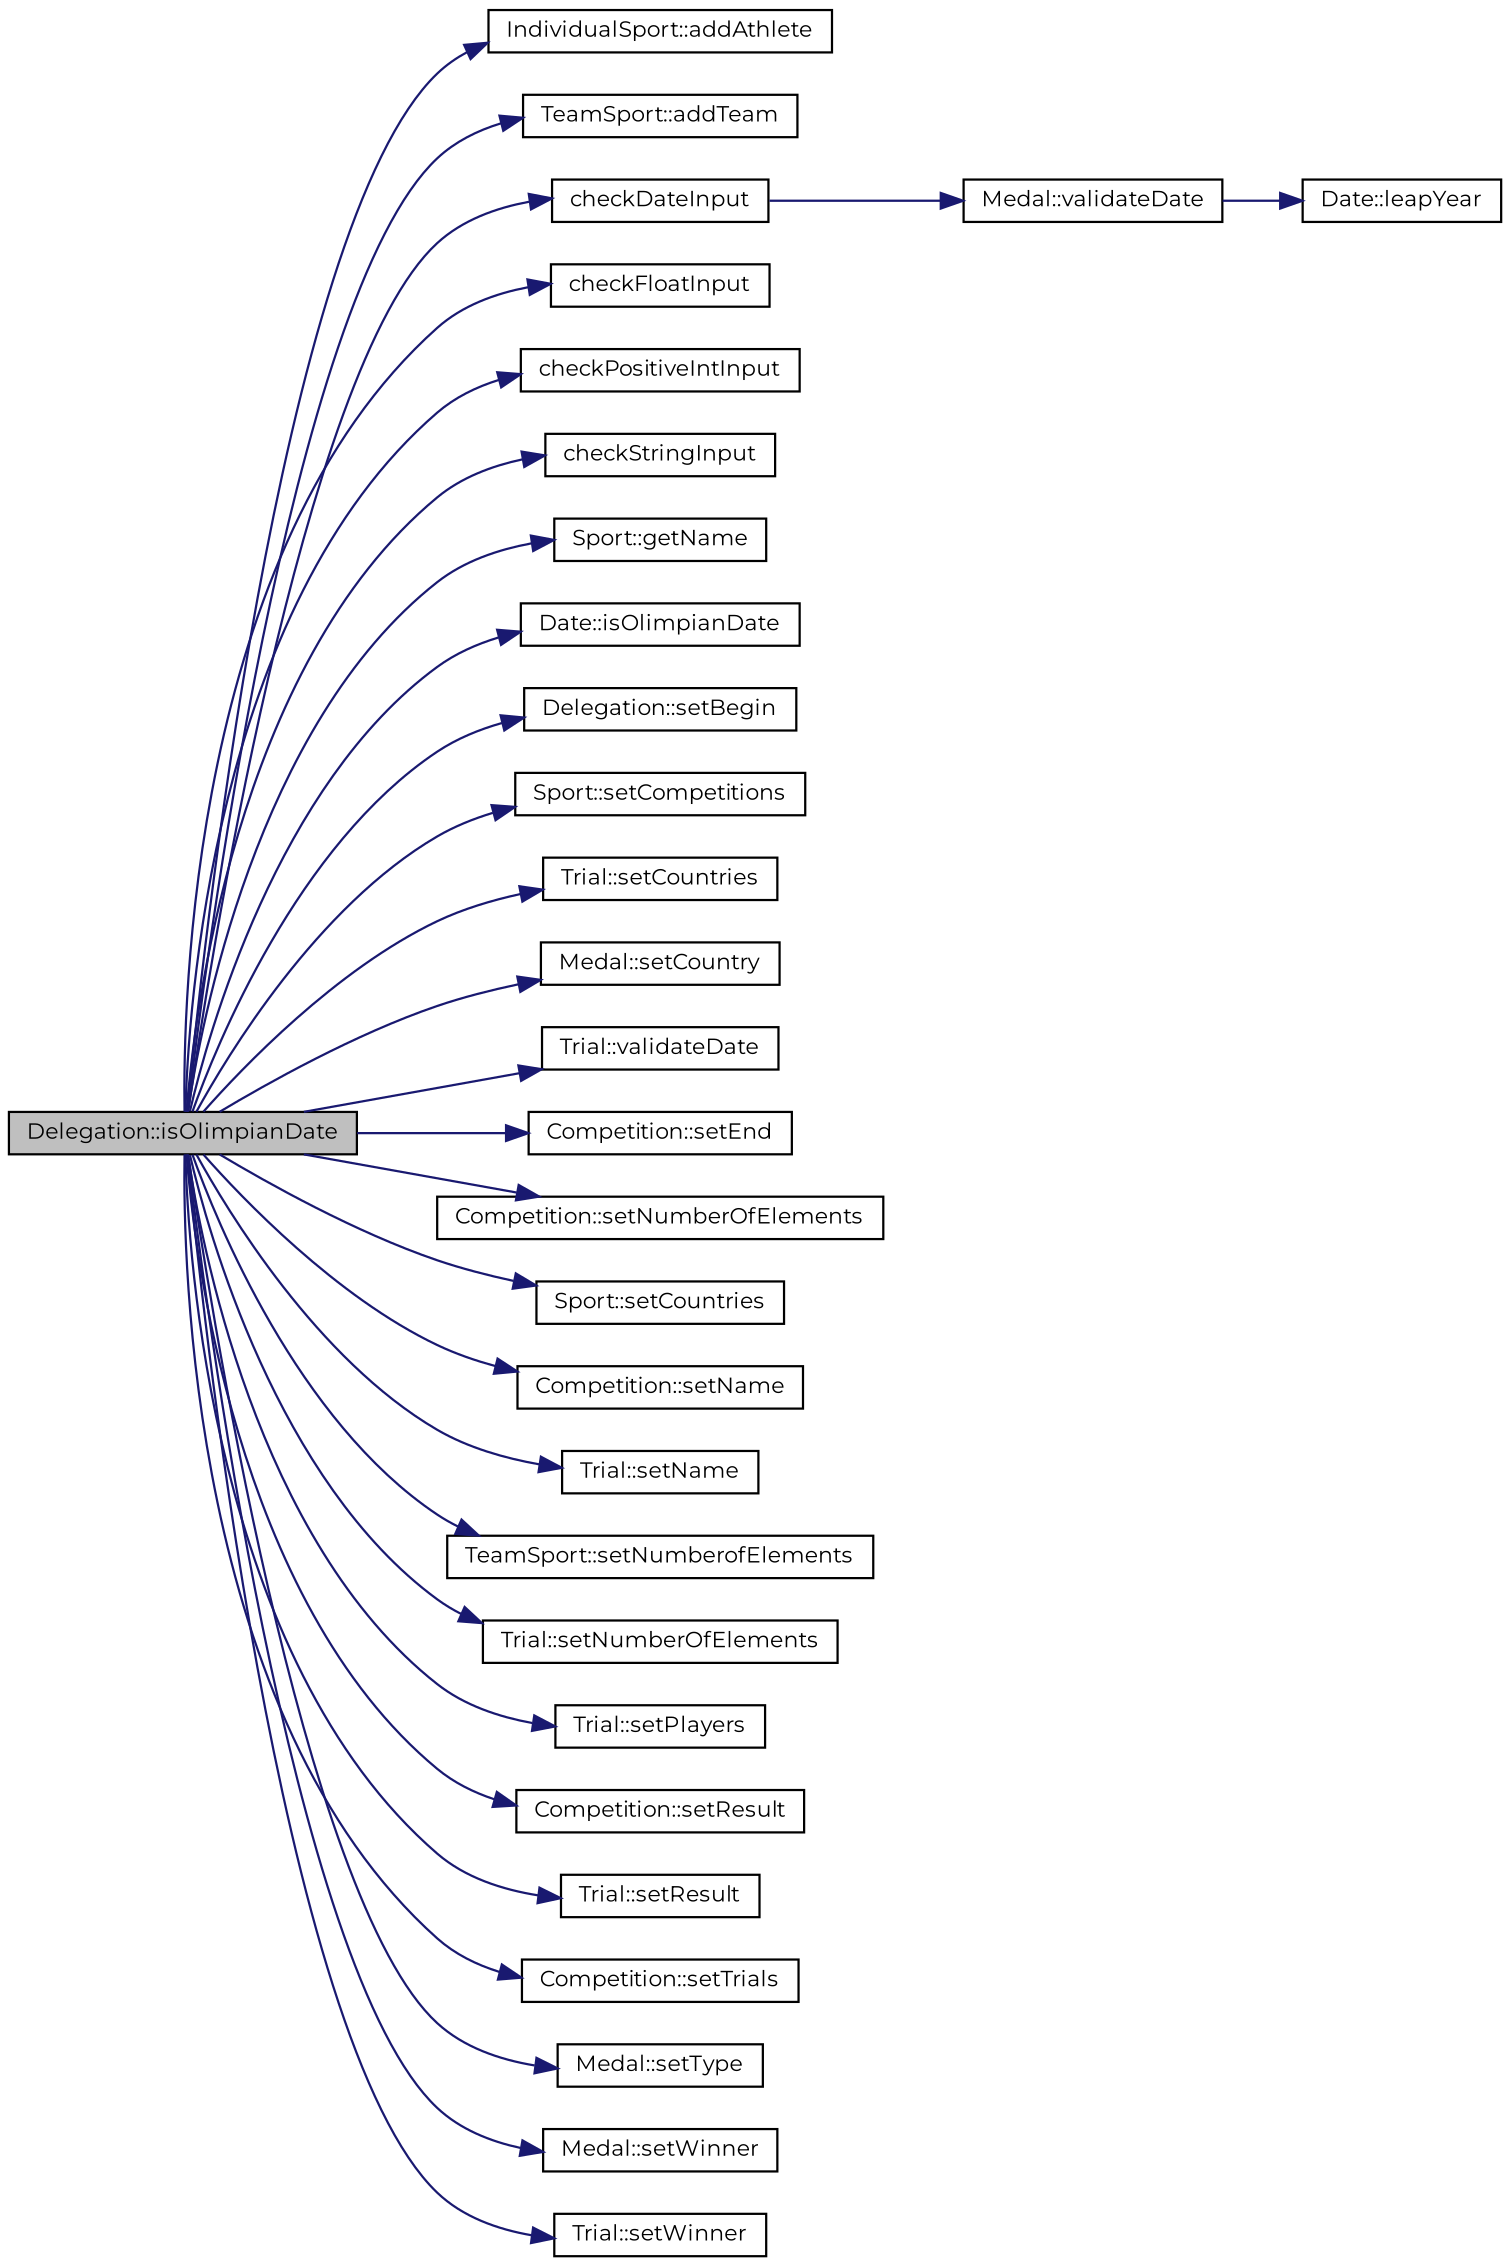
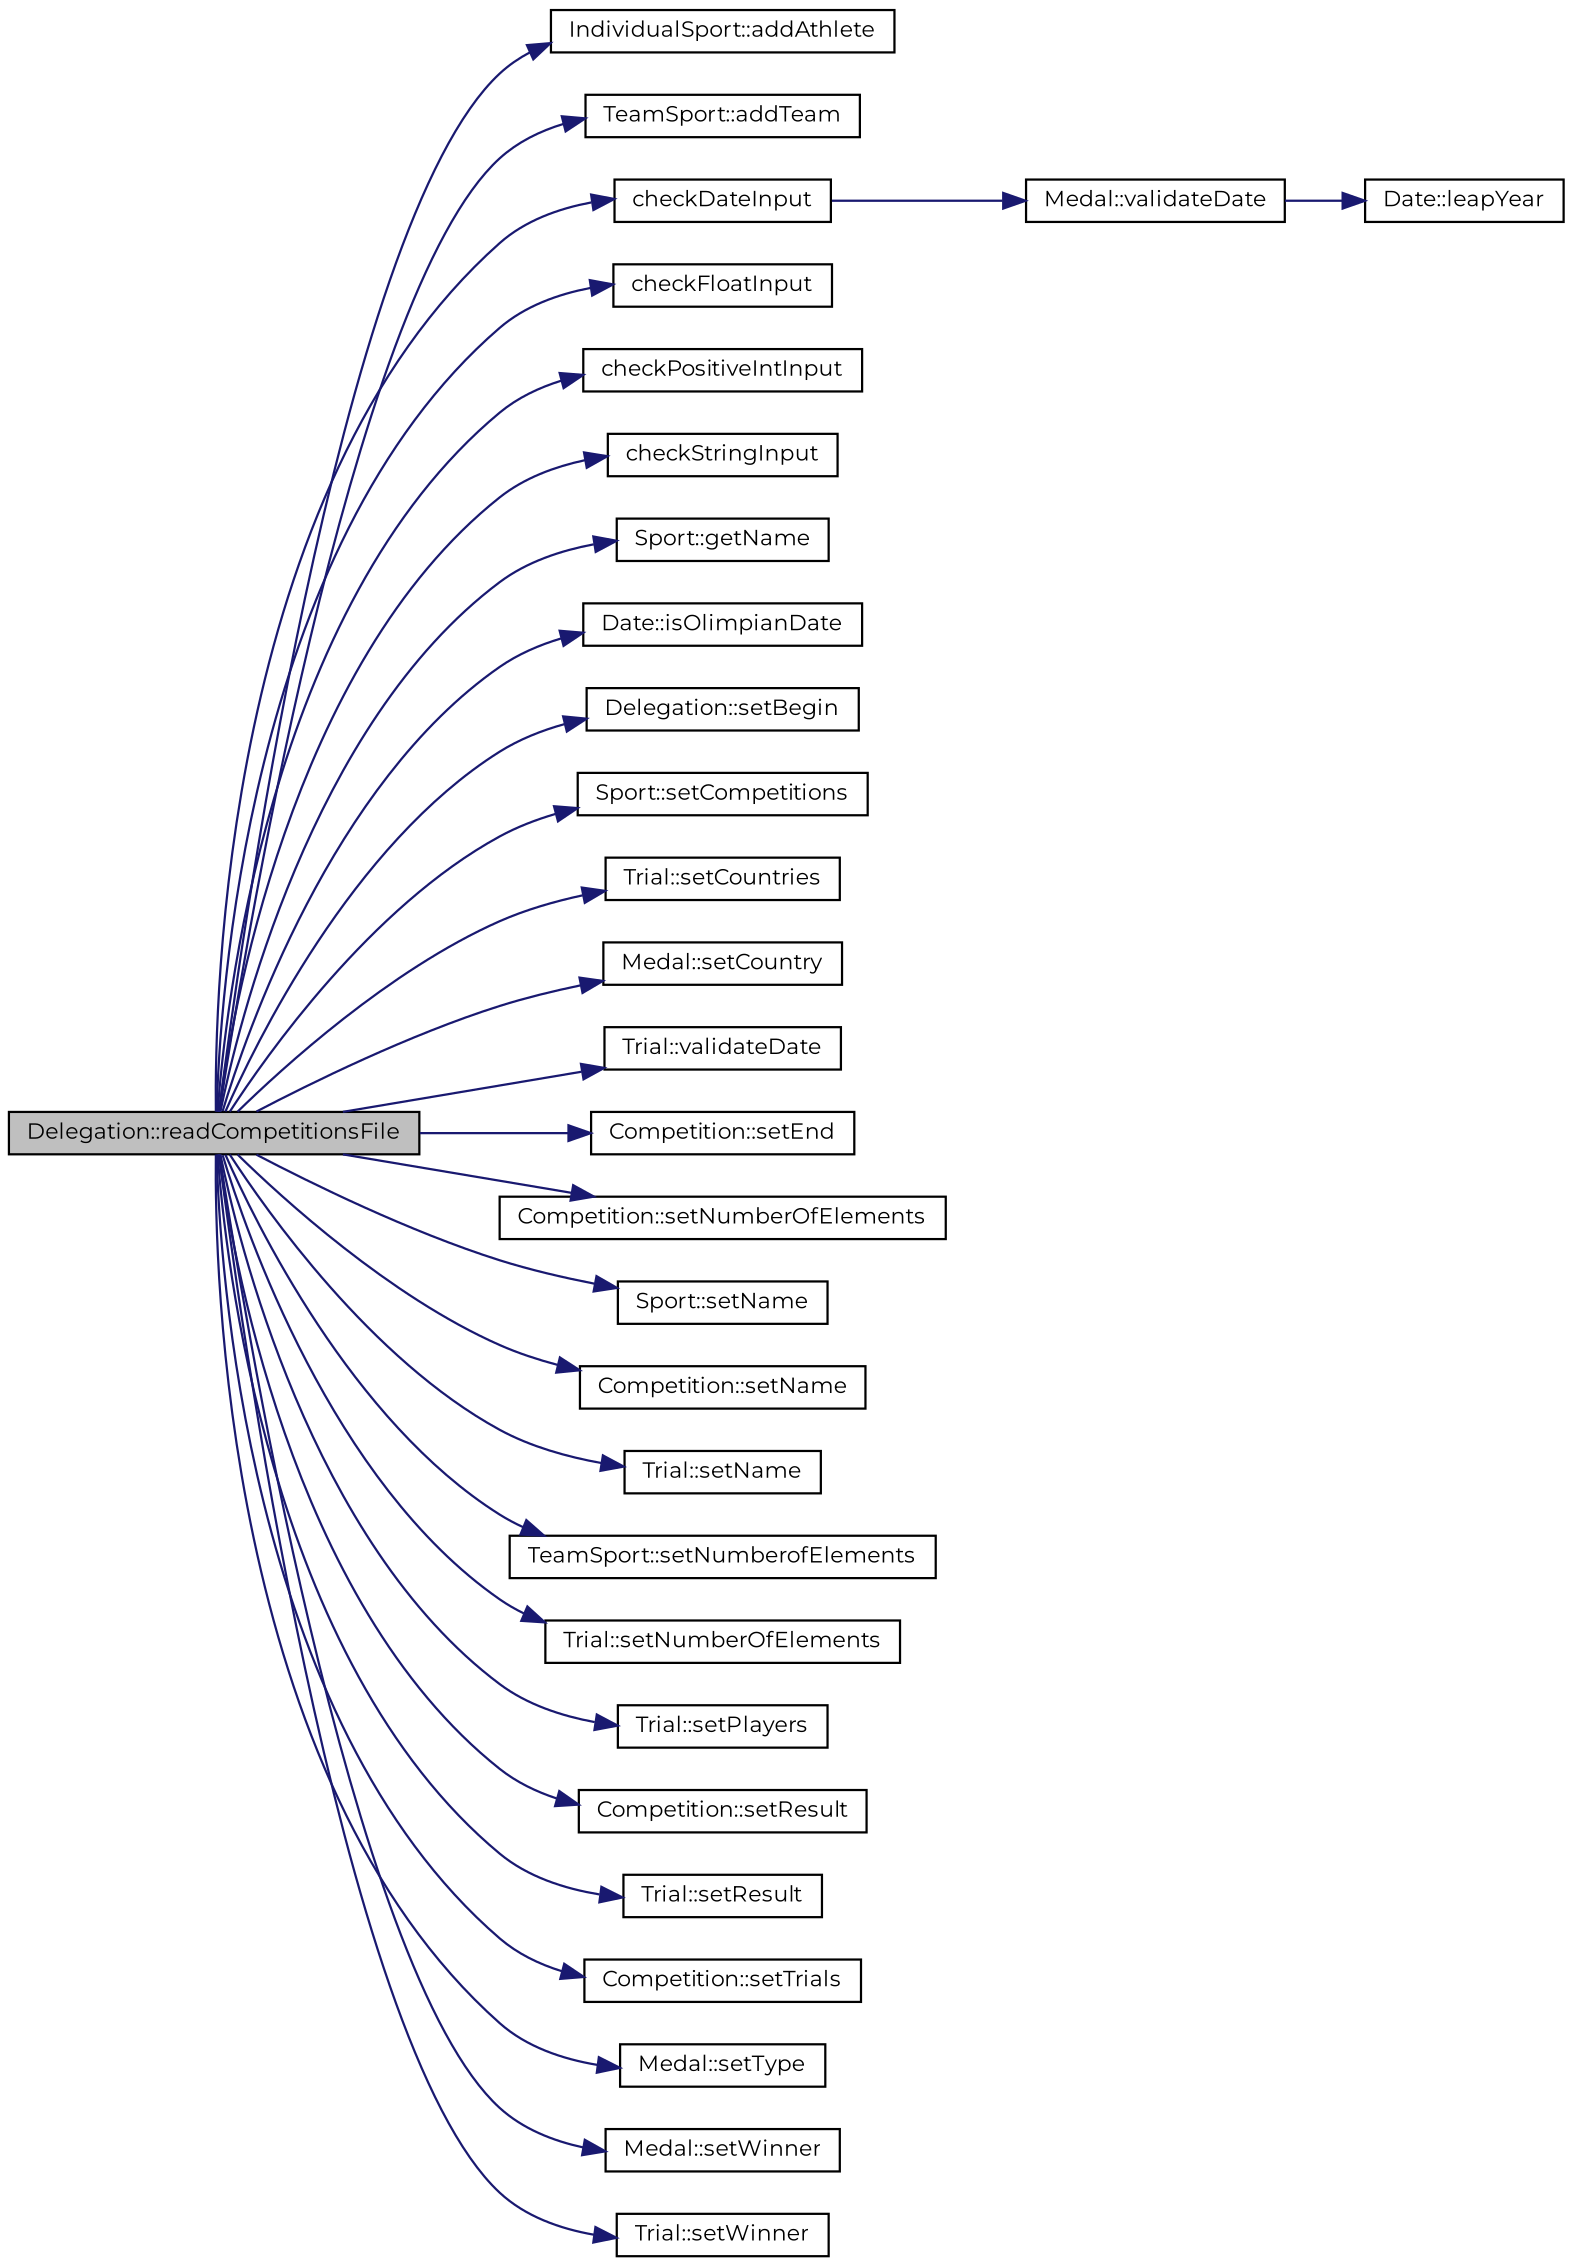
(183, 1133) -> (214, 1133)
(660, 1303) -> (723, 1303)
